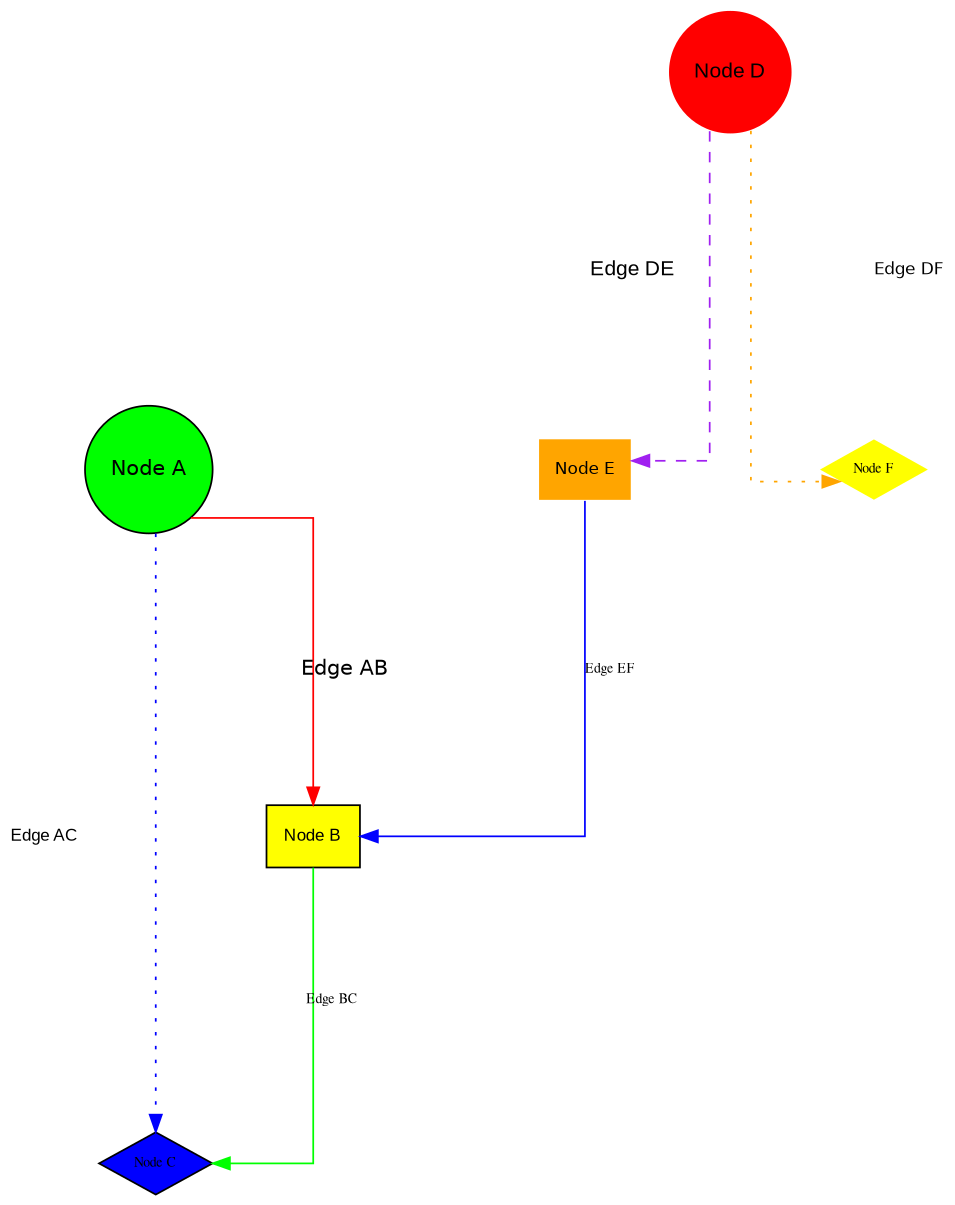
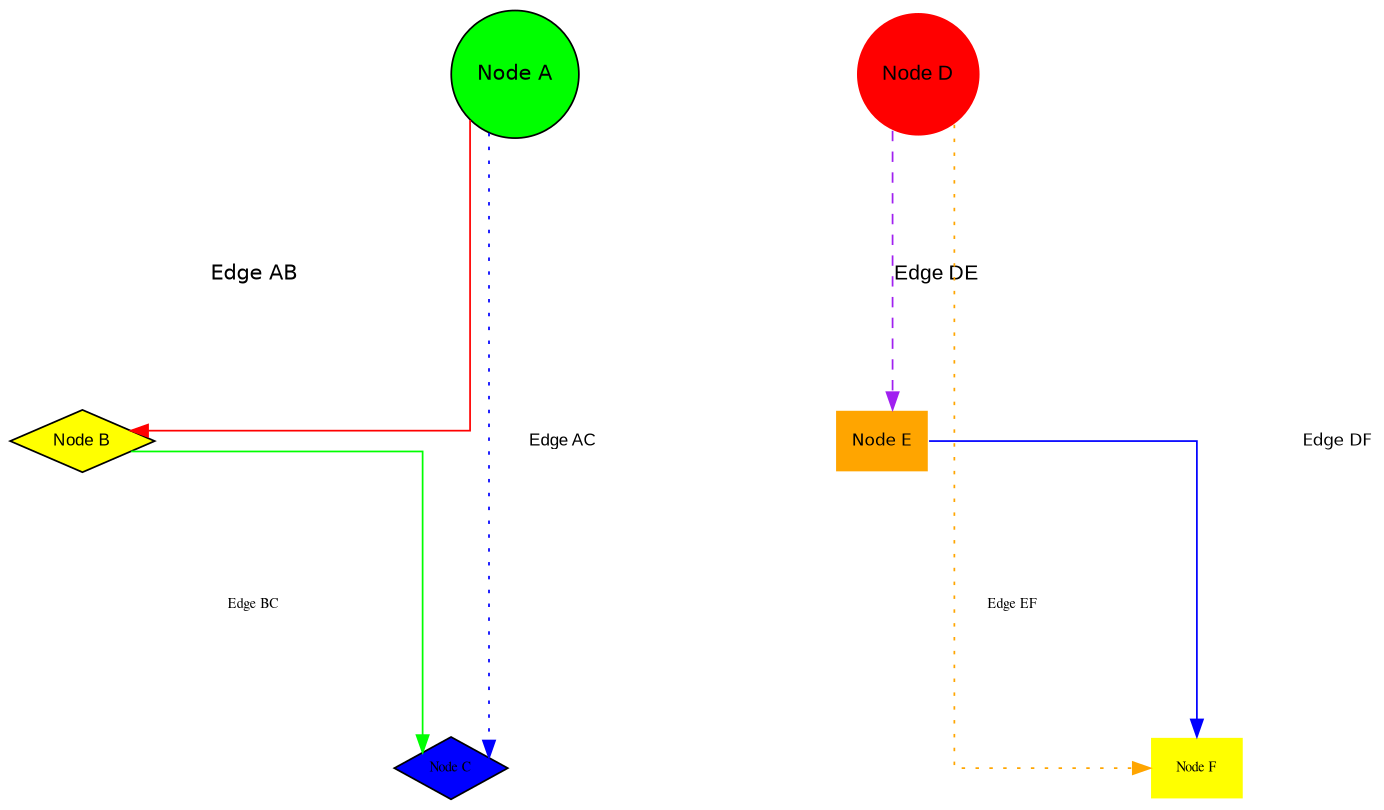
(874, 470) -> (1197, 768)
(585, 772) -> (1197, 446)
(313, 836) -> (82, 441)
